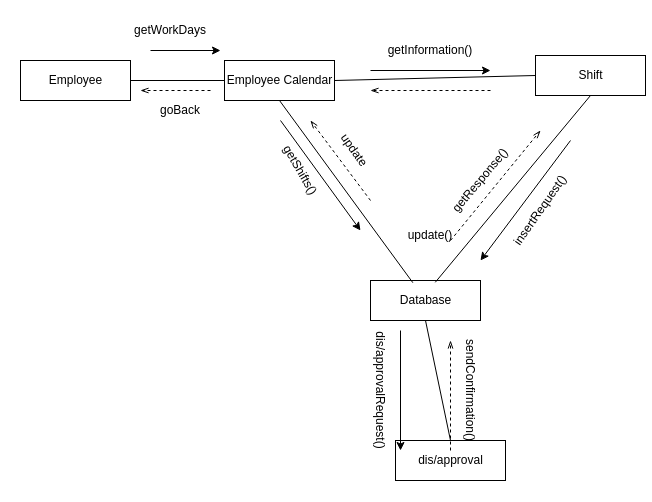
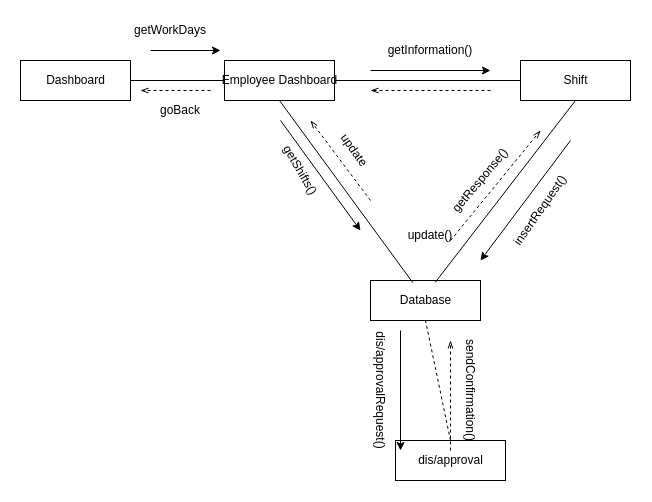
(591, 76) -> (576, 81)
(76, 81) -> (76, 81)
(280, 81) -> (280, 81)
(437, 377) -> (437, 377)
